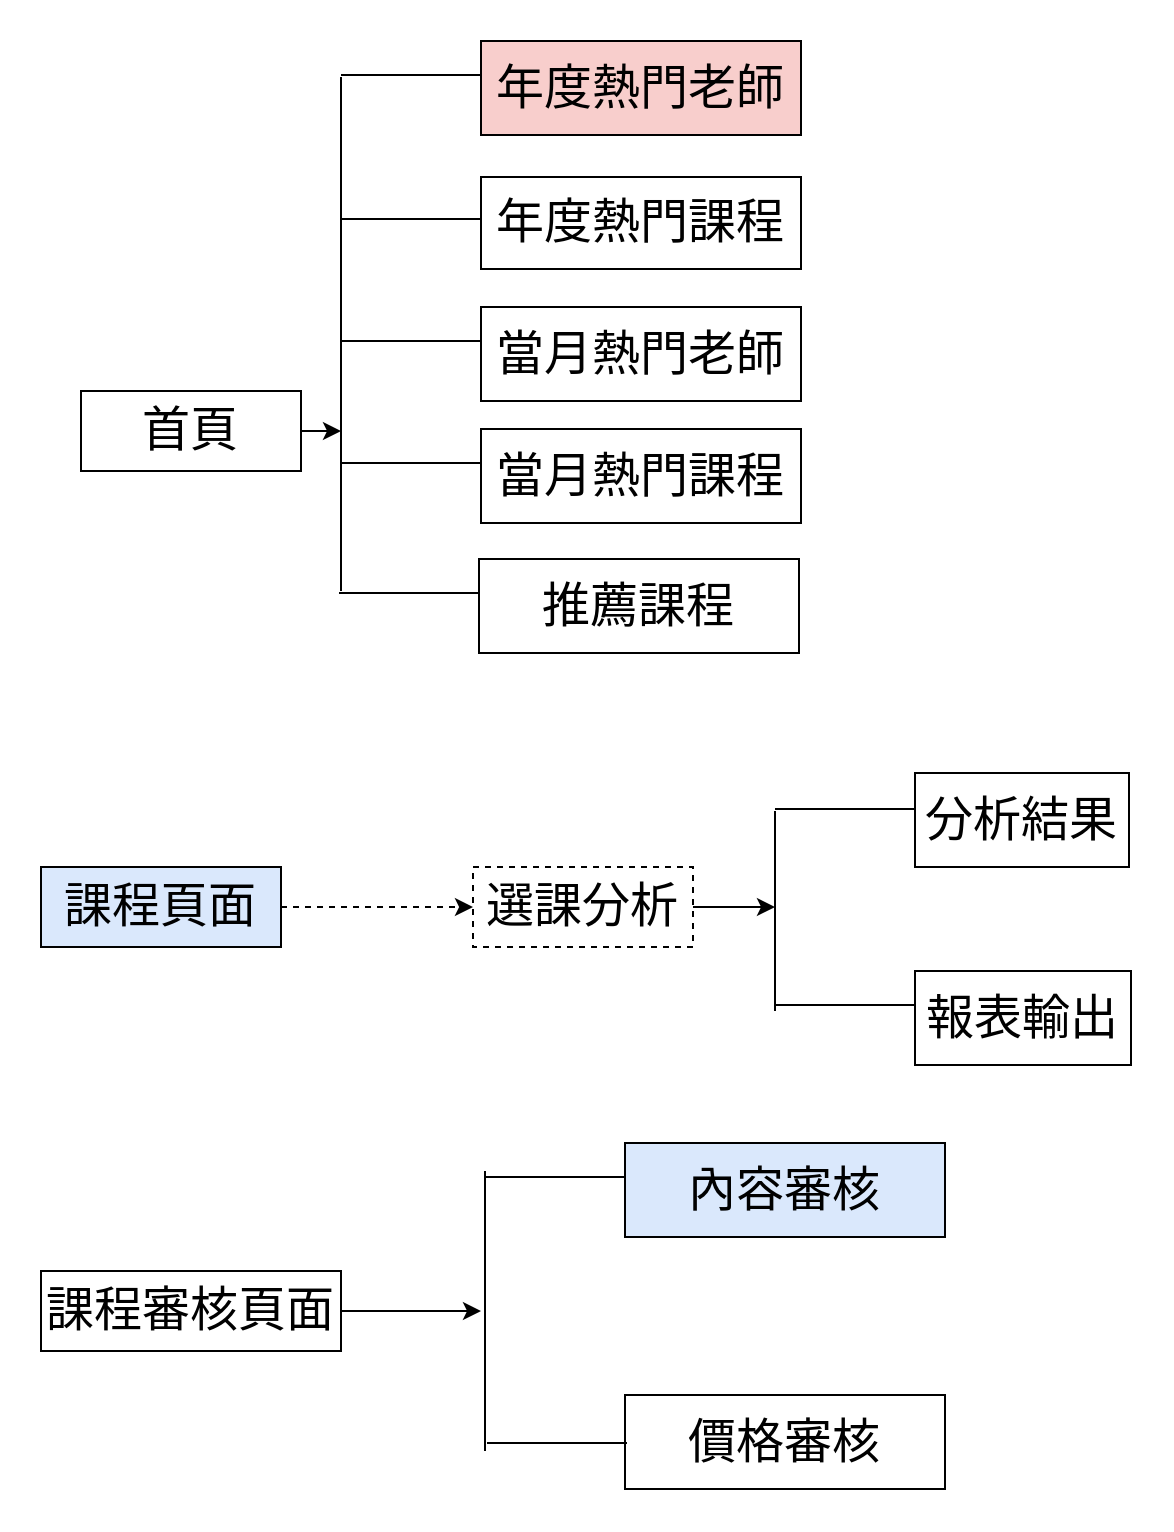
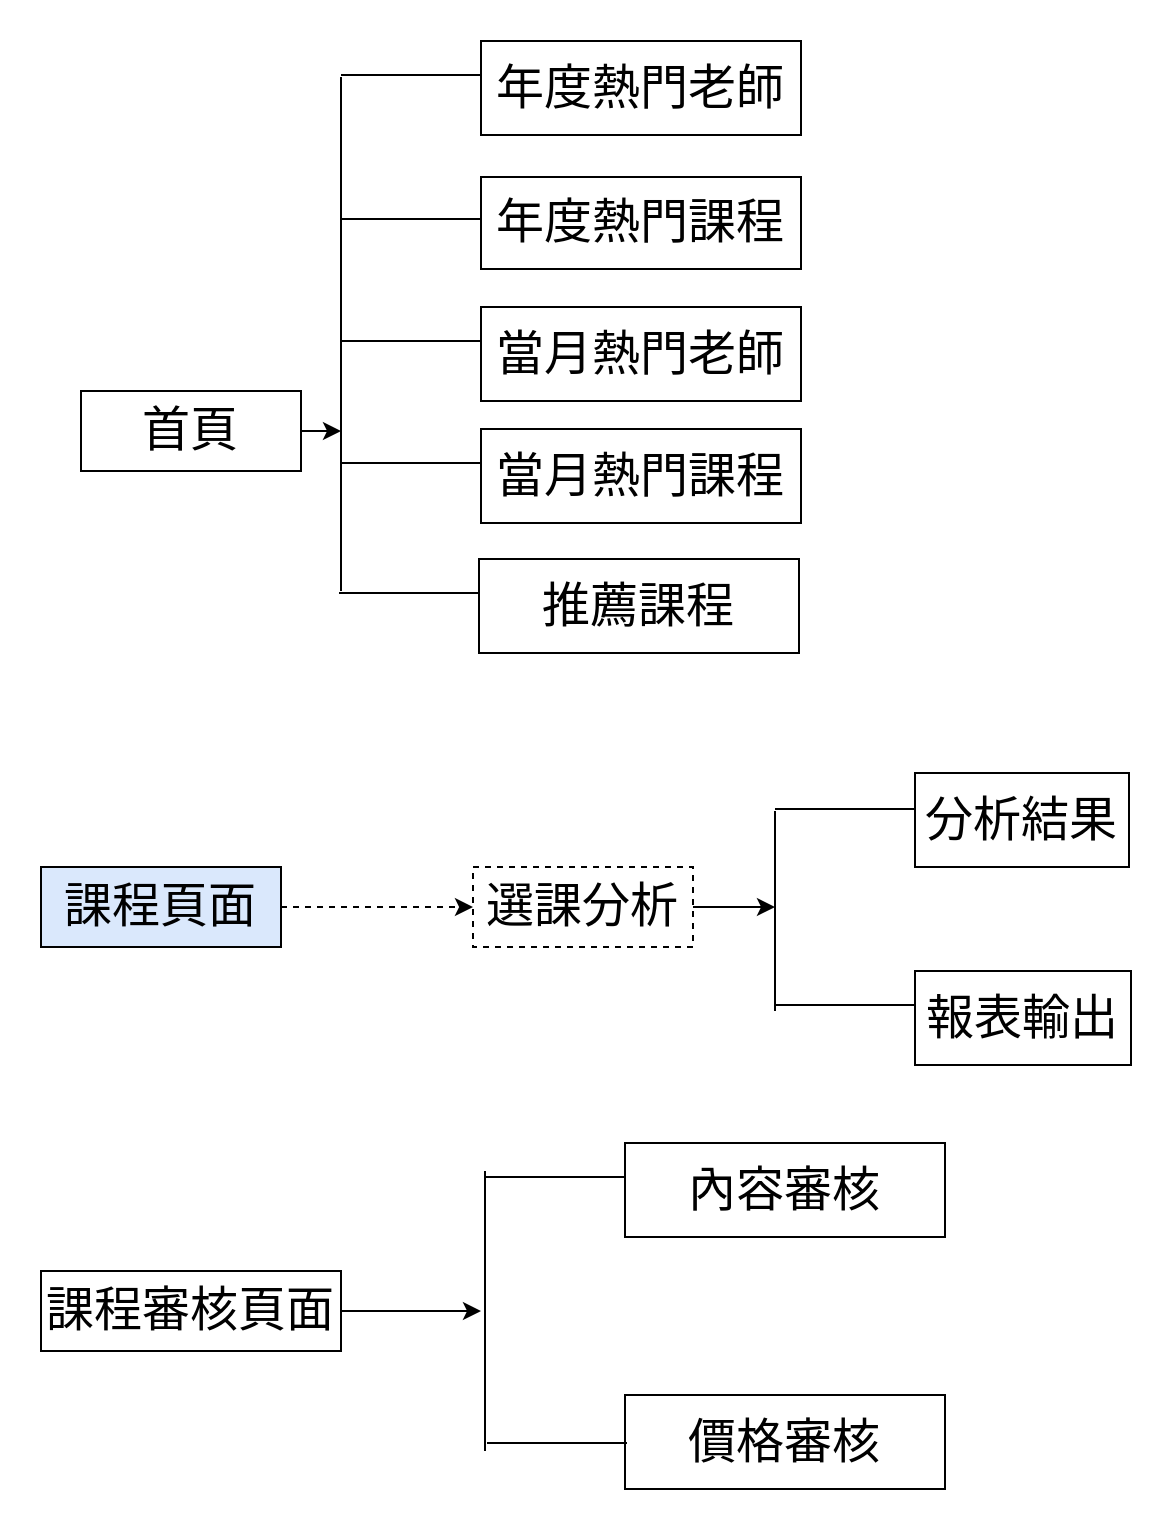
(641, 88) -> (641, 88)
(785, 1190) -> (785, 1190)
